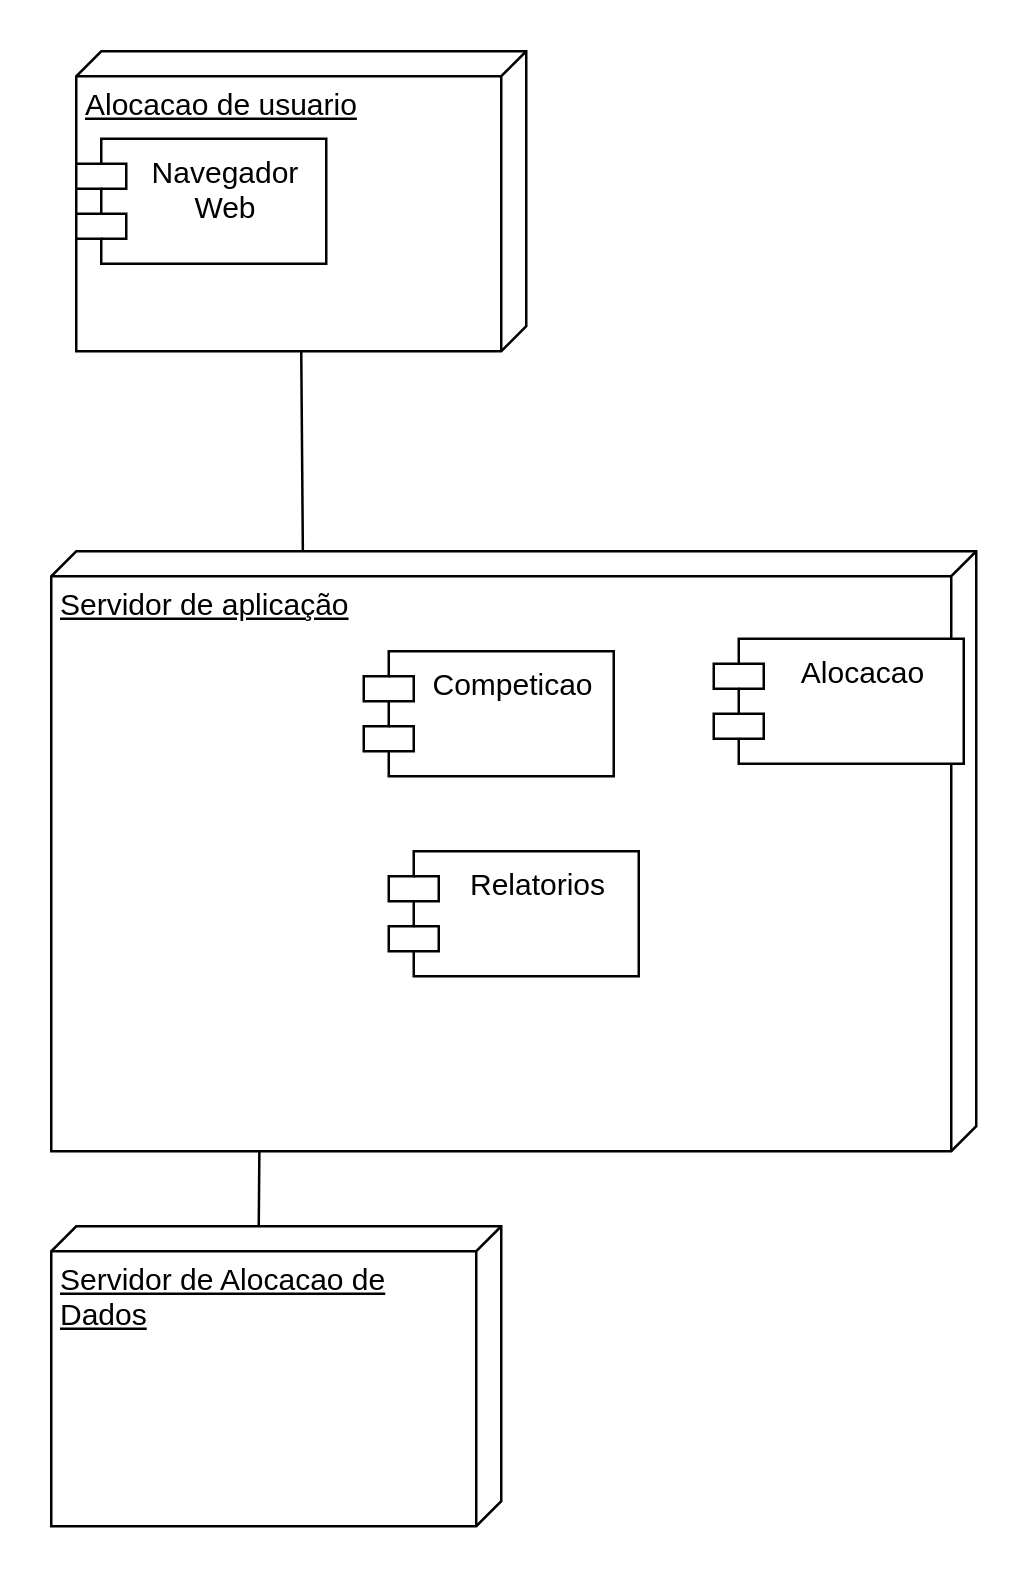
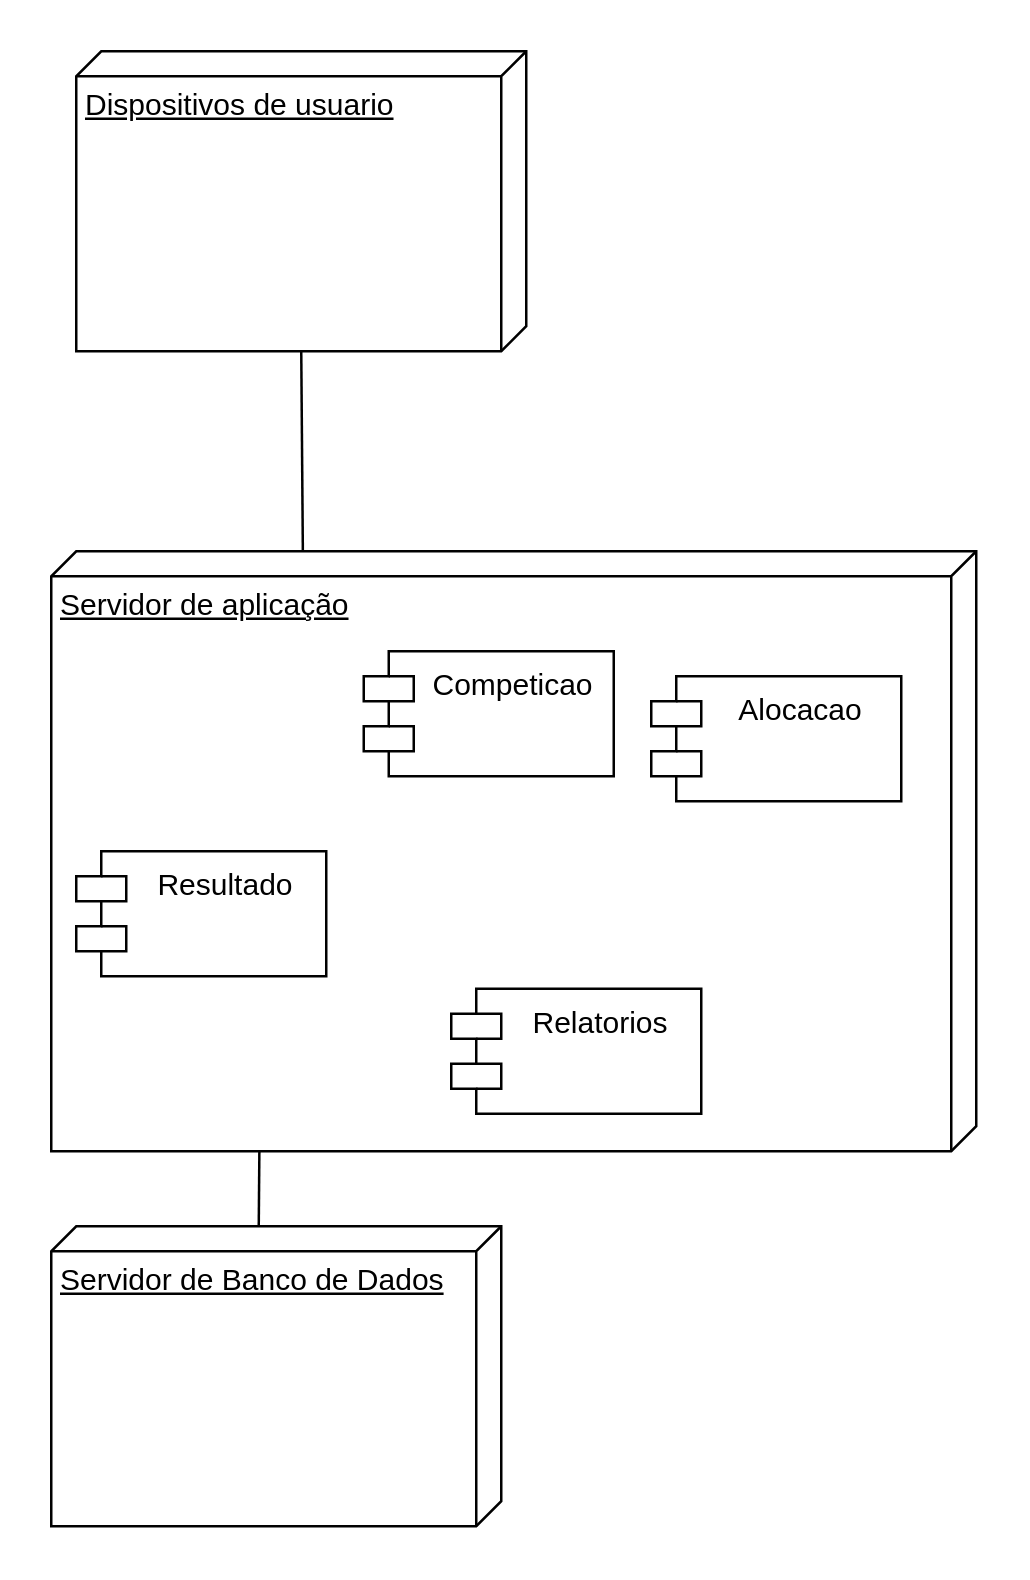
(230, 107) -> (256, 107)
(201, 201) -> none
(839, 701) -> (776, 739)
none -> (201, 914)
(514, 914) -> (576, 1051)
(266, 1300) -> (260, 1282)
